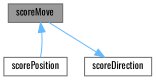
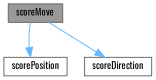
(42, 45) -> (29, 35)
